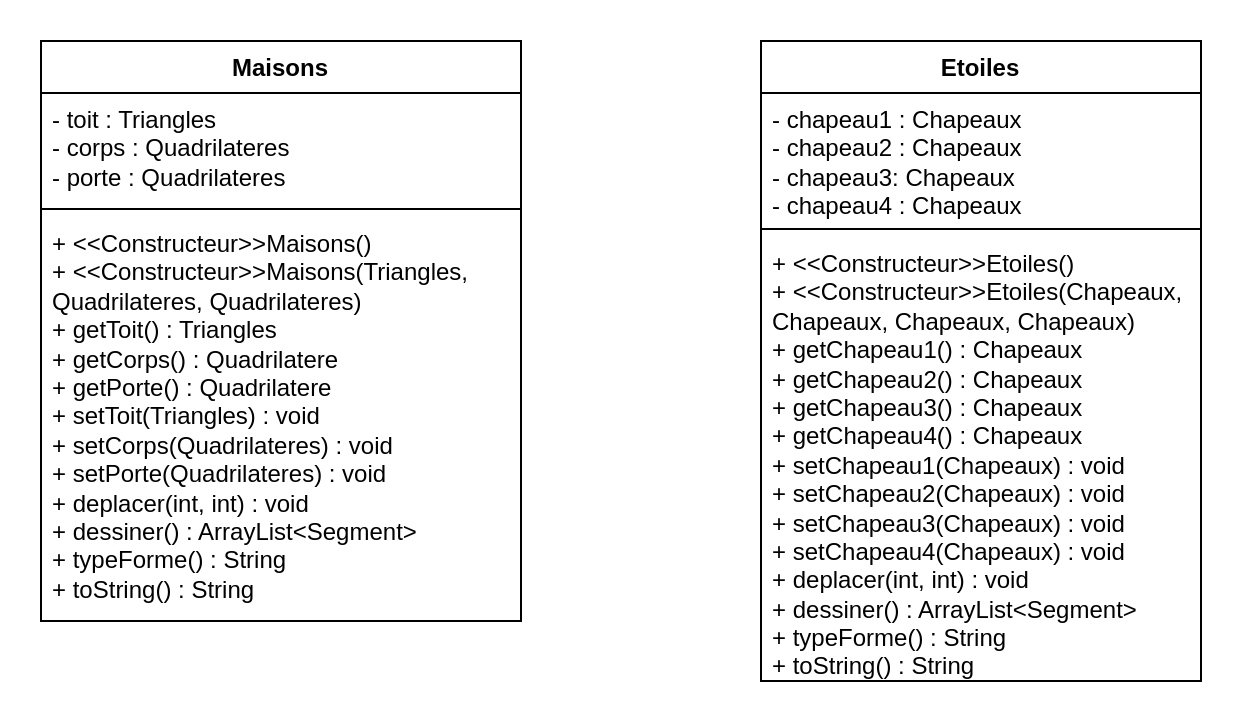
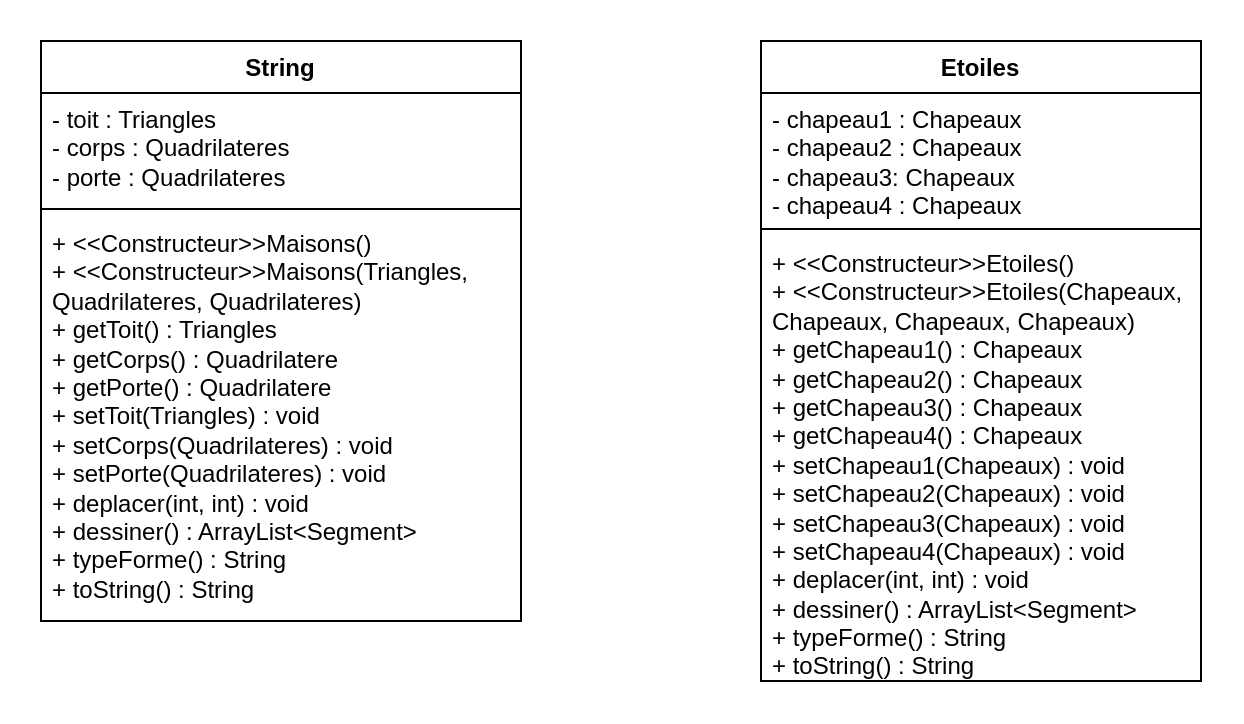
(281, 69) -> (281, 69)
